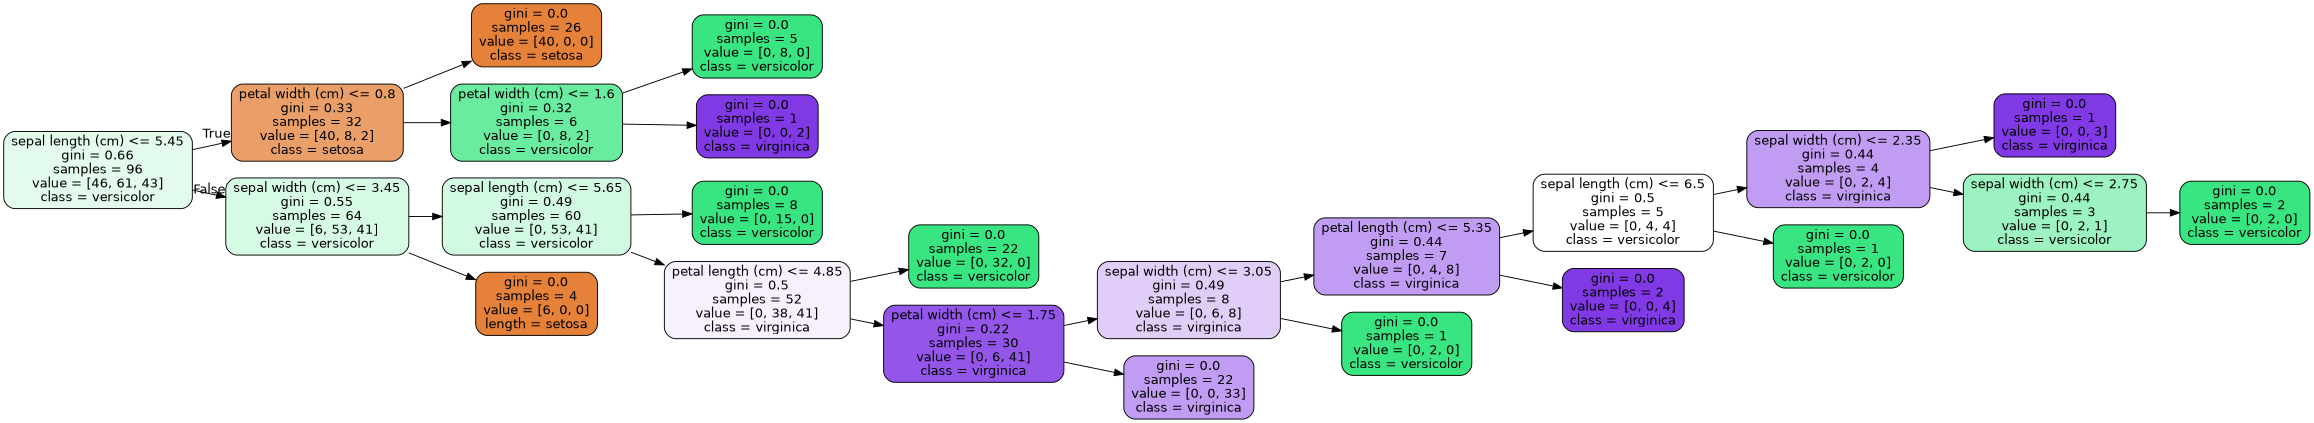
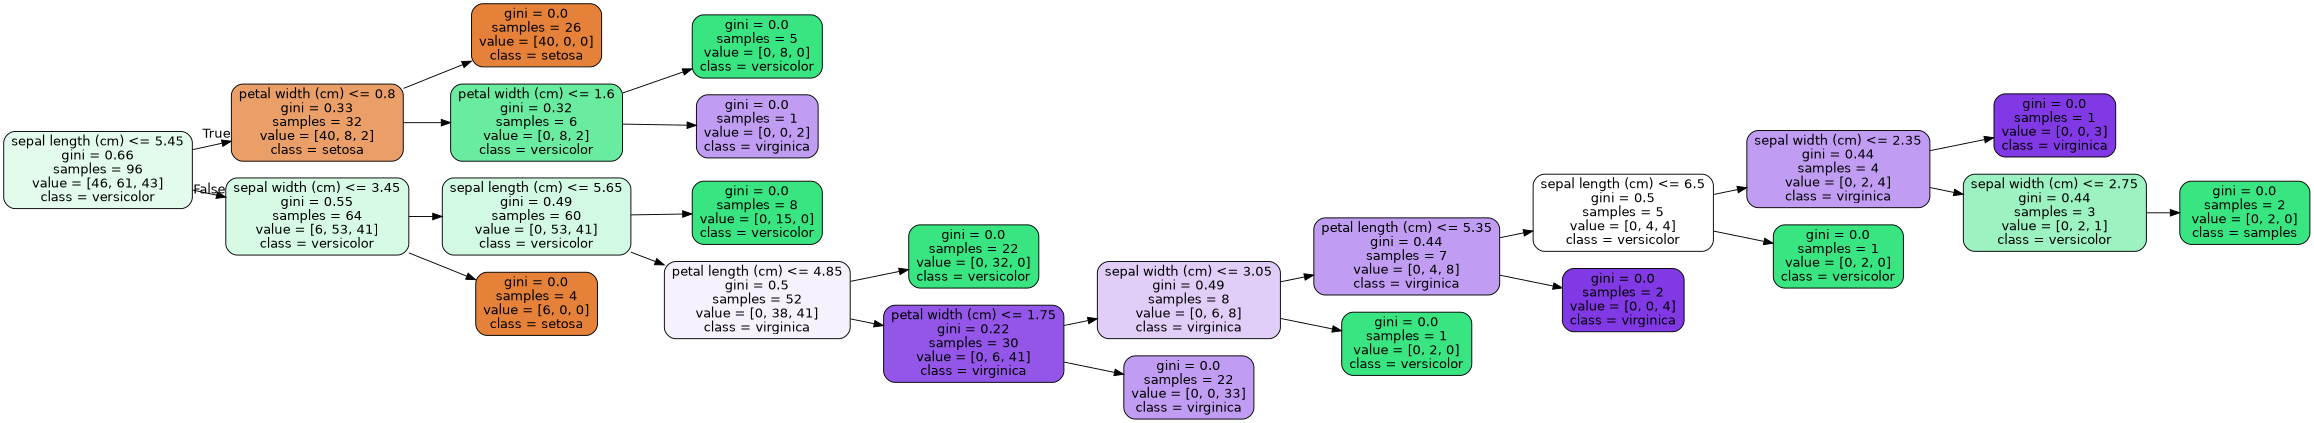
(757, 126) -> (757, 126)
(2245, 213) -> (2245, 213)
(537, 304) -> (537, 304)
